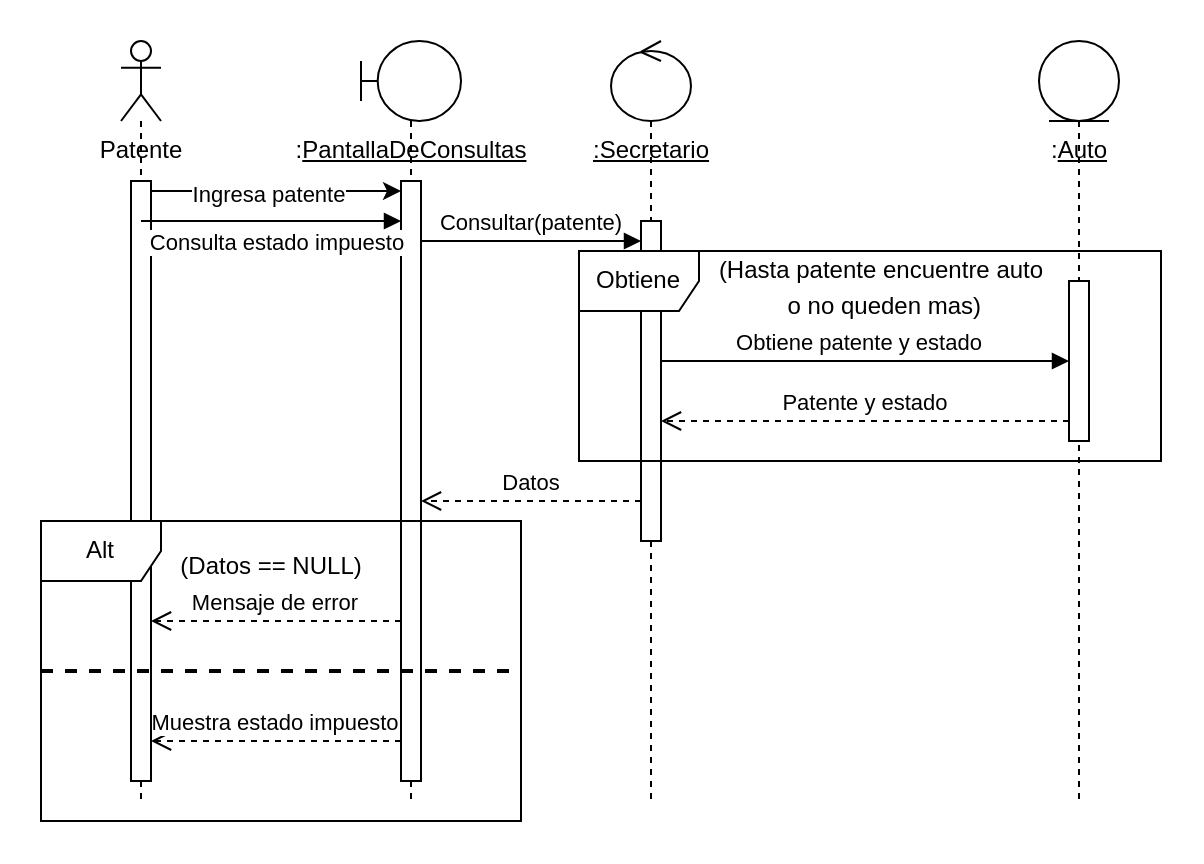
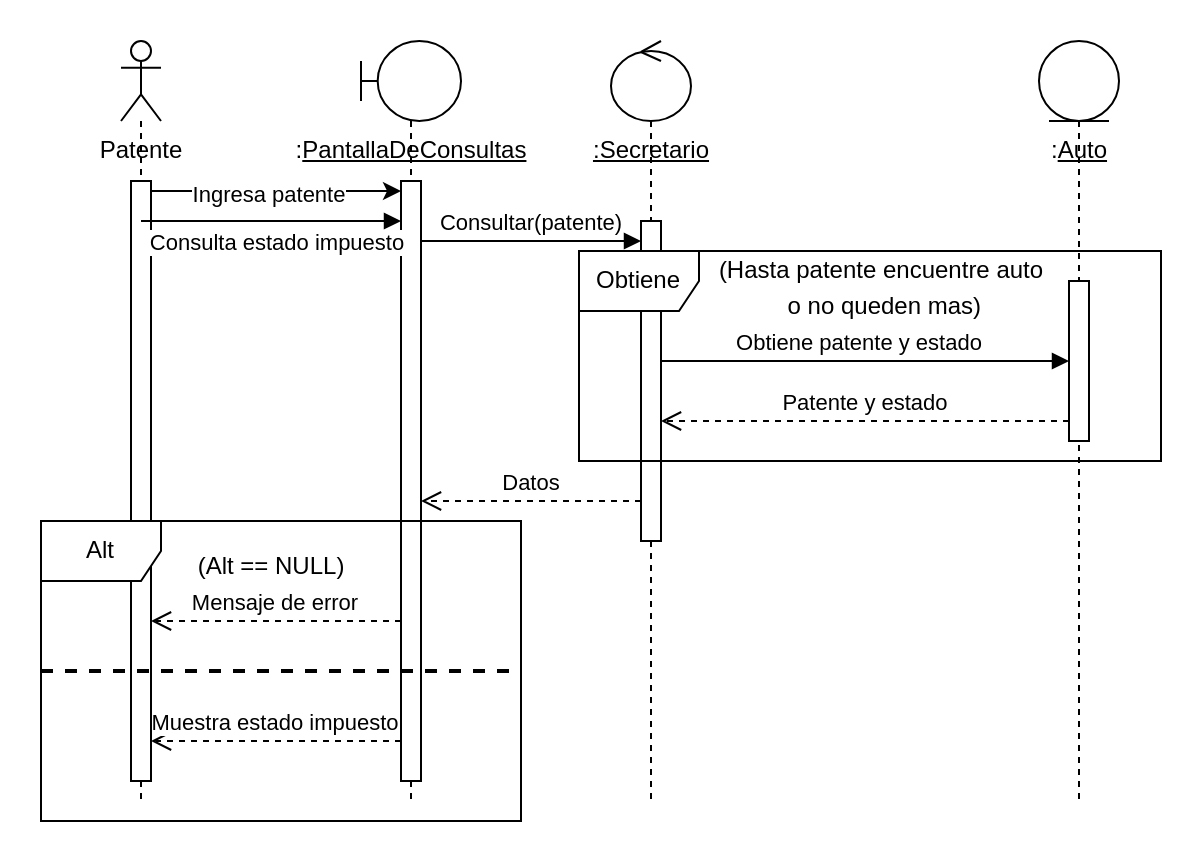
(272, 567) -> (272, 567)
